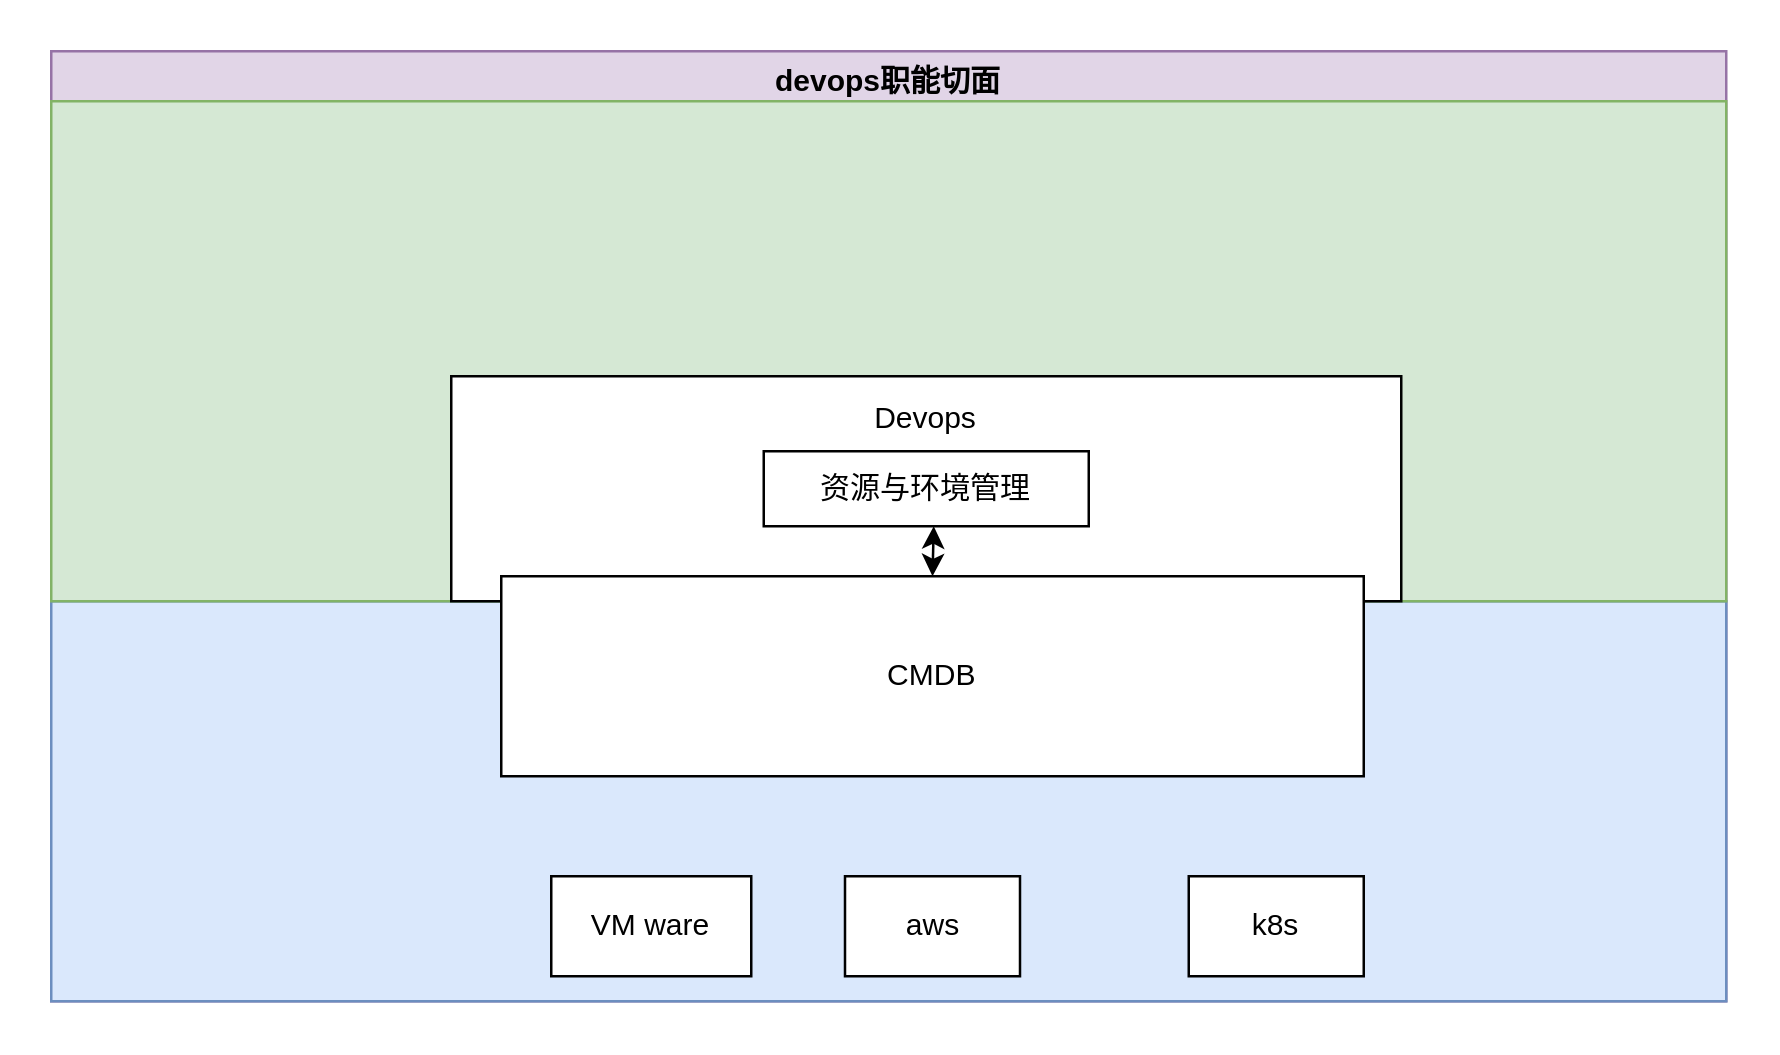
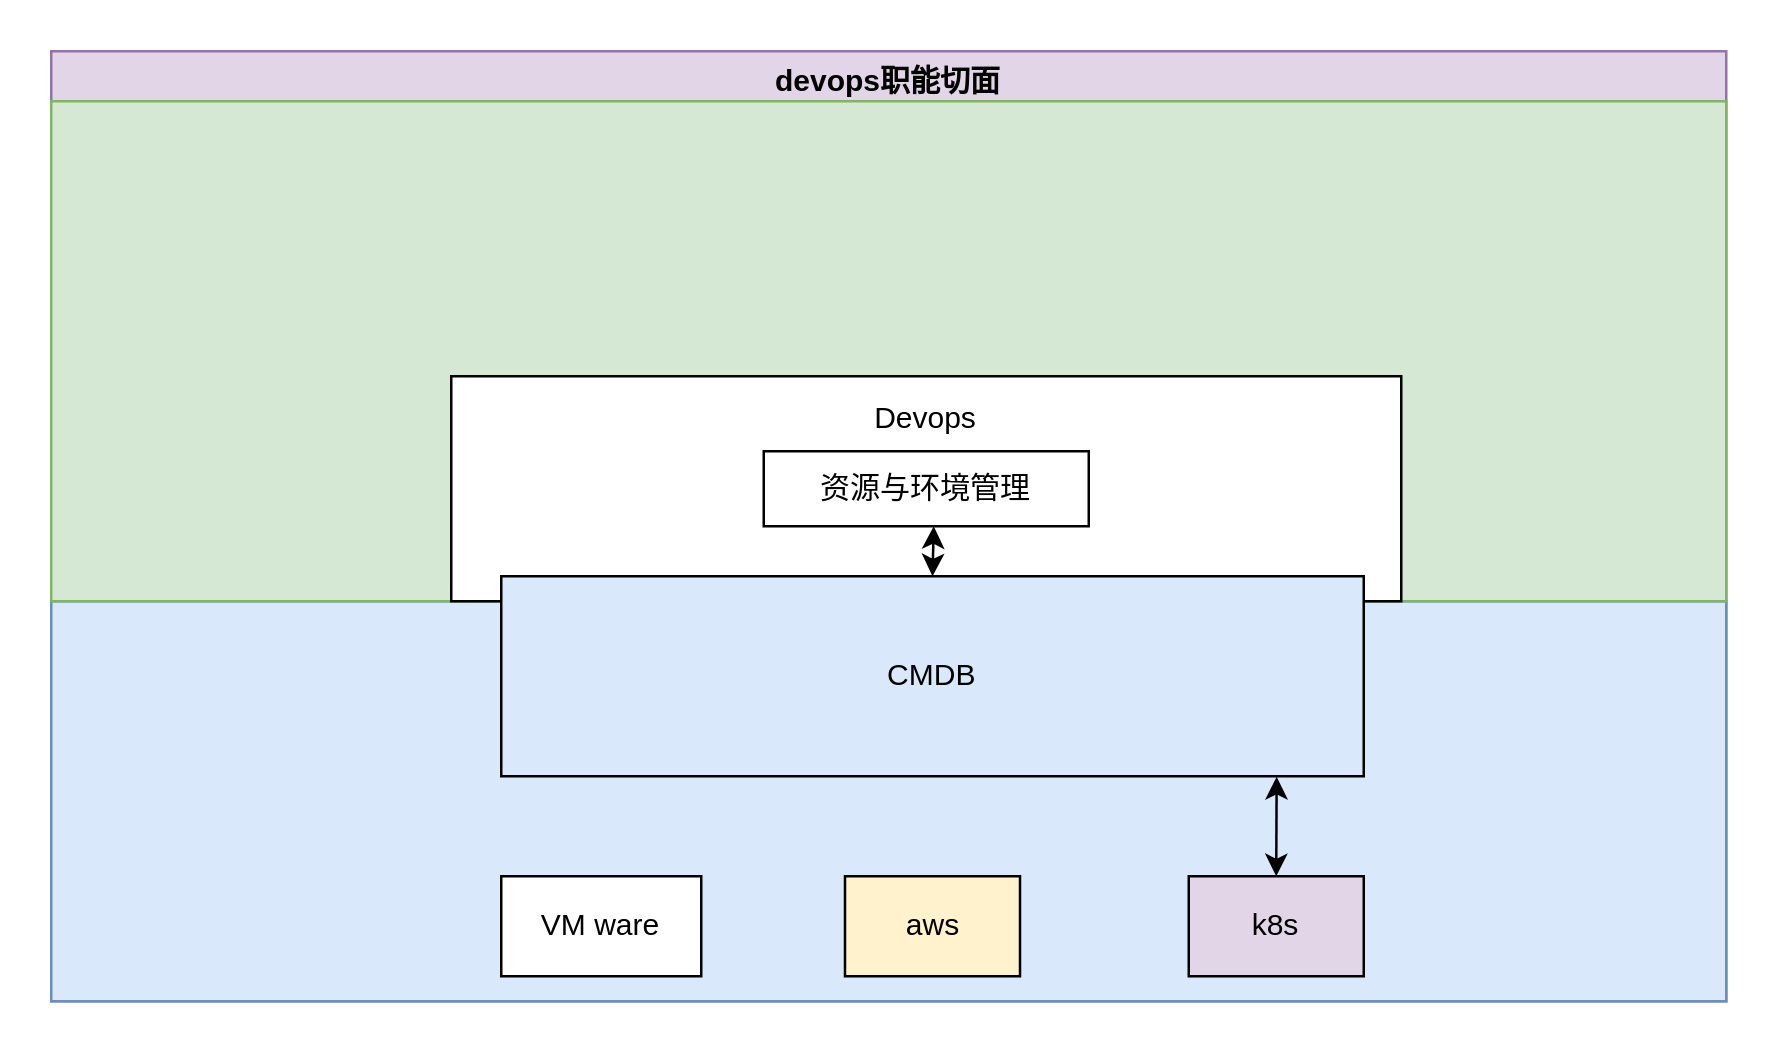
(933, 676) -> (933, 676)
none -> (1276, 827)
(651, 926) -> (601, 926)
(933, 926) -> (933, 926)
(1276, 926) -> (1276, 926)
